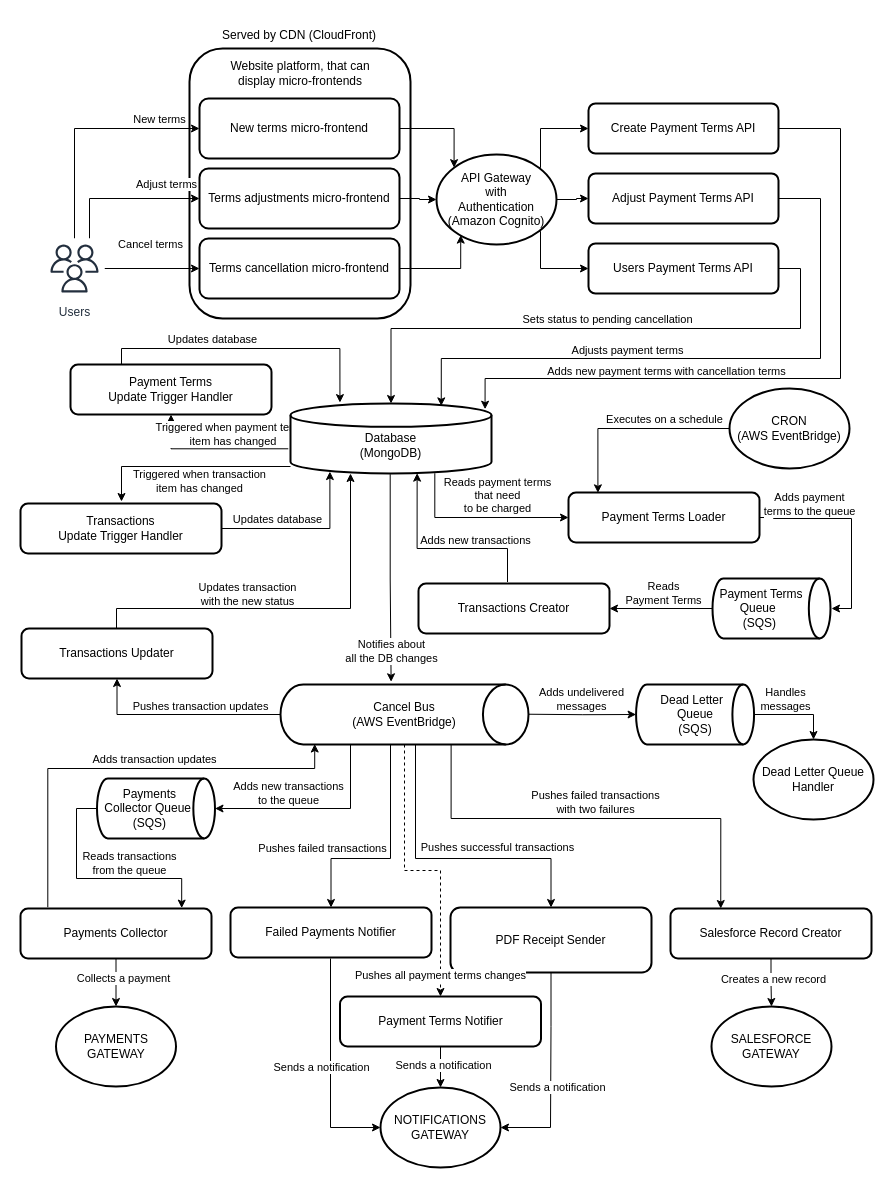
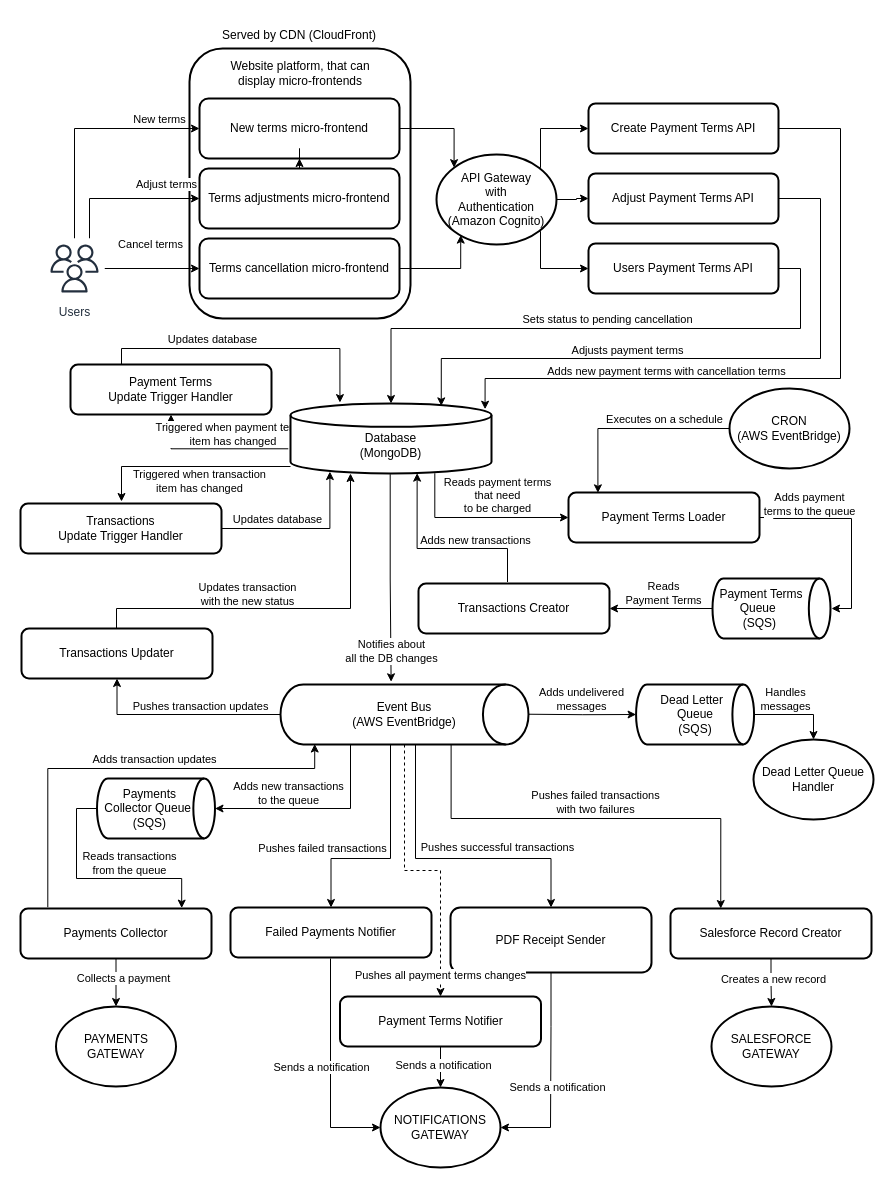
(415, 199) -> (300, 149)
(405, 715) -> (405, 715)
